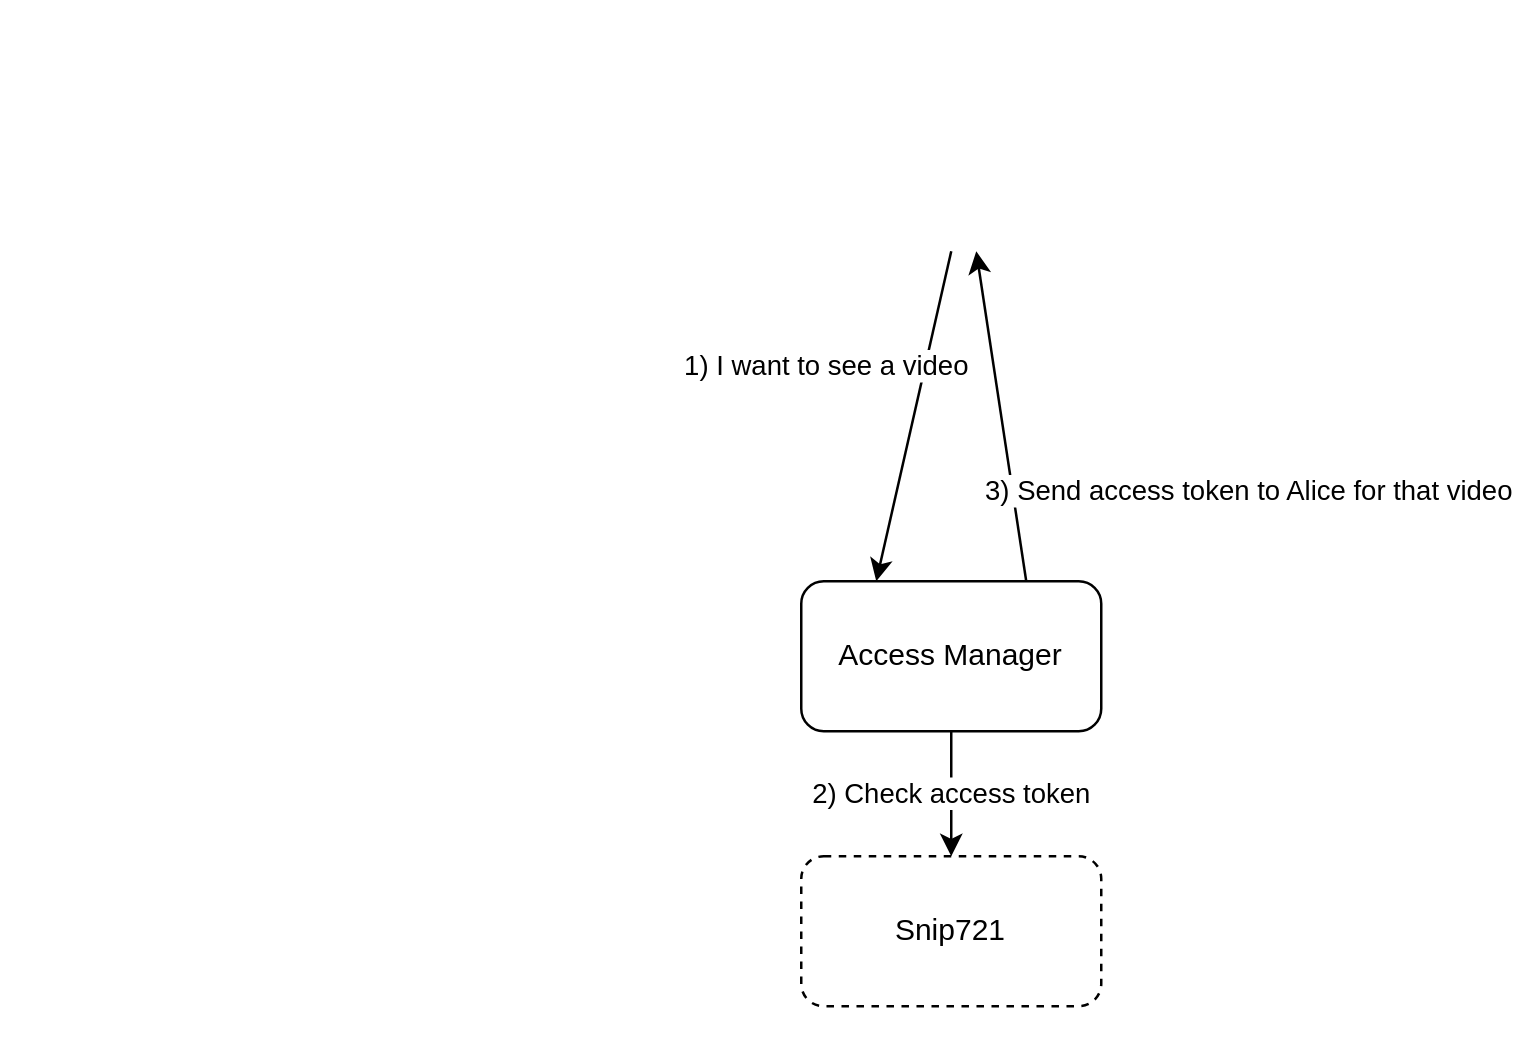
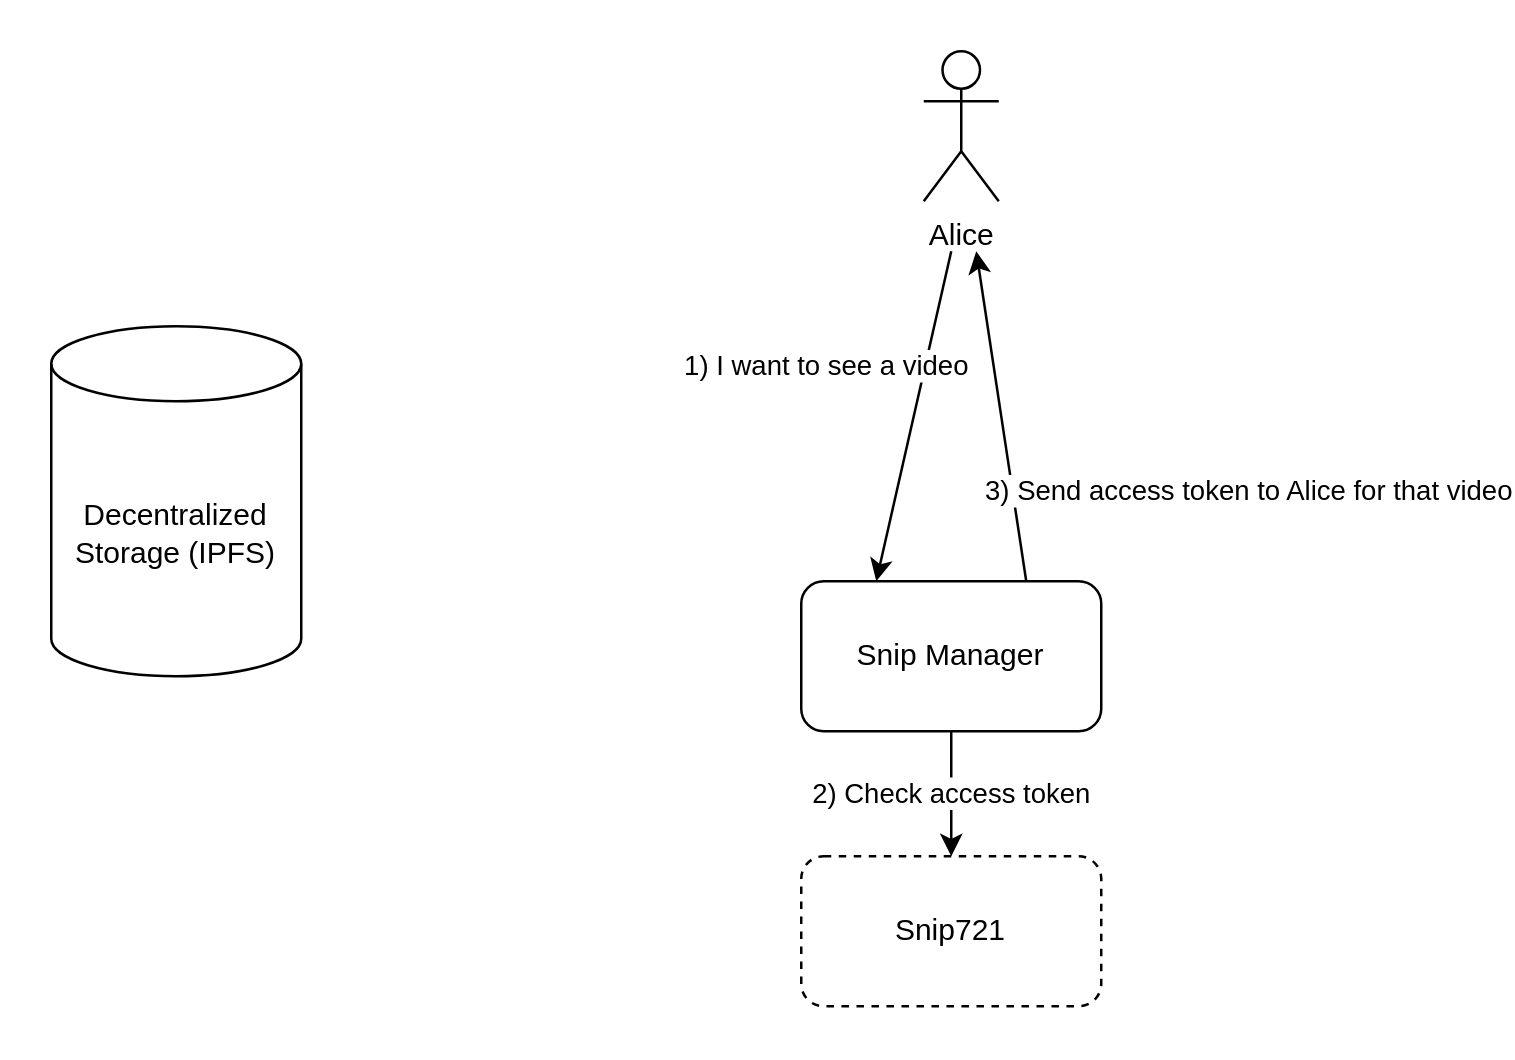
none -> (961, 126)
none -> (176, 501)
(951, 656) -> (951, 656)
